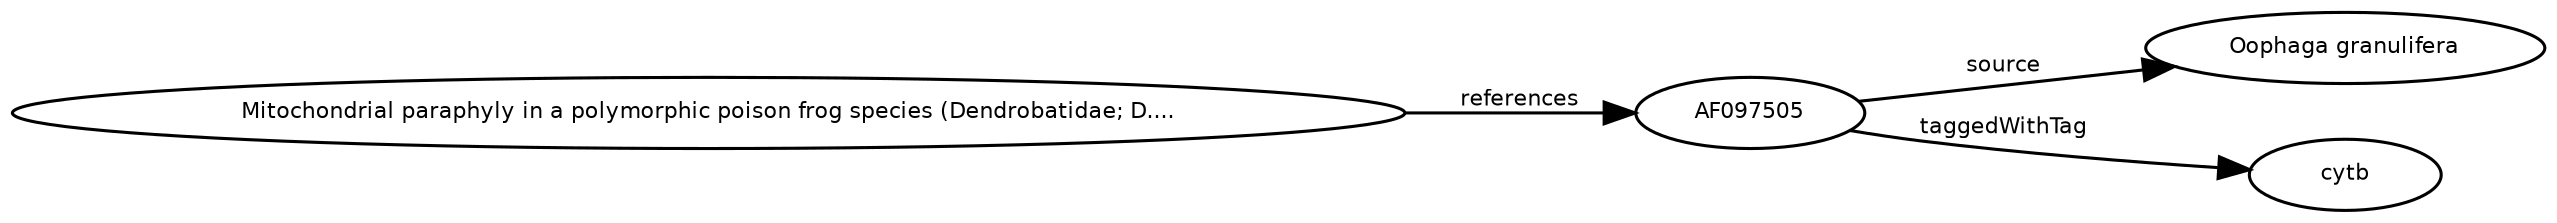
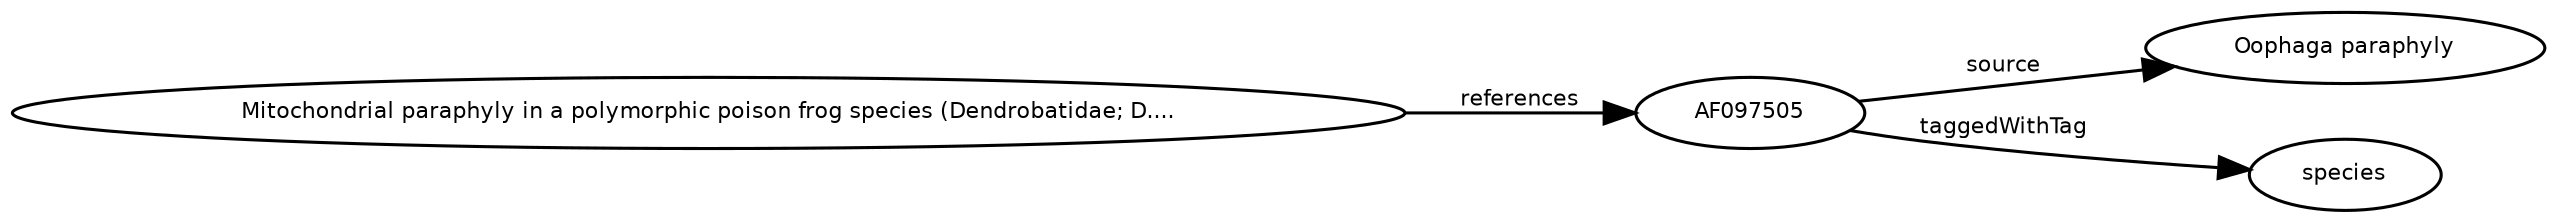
(2345, 48) -> (2345, 48)
(2345, 175) -> (2345, 175)
